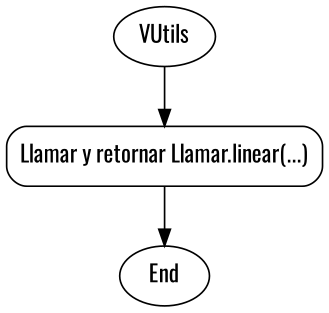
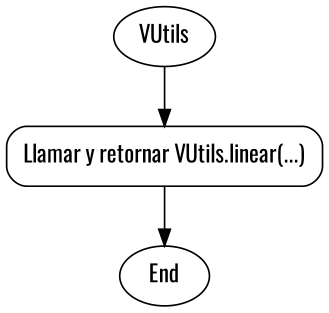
(165, 156) -> (165, 156)
